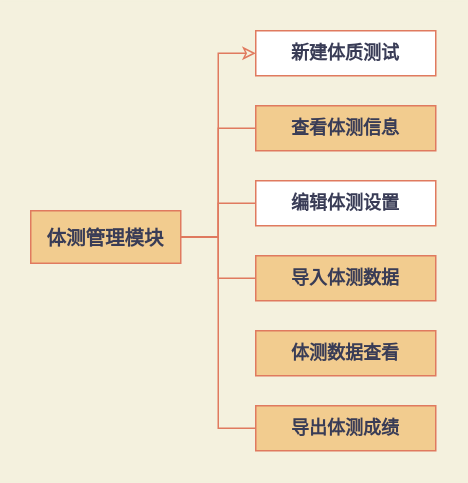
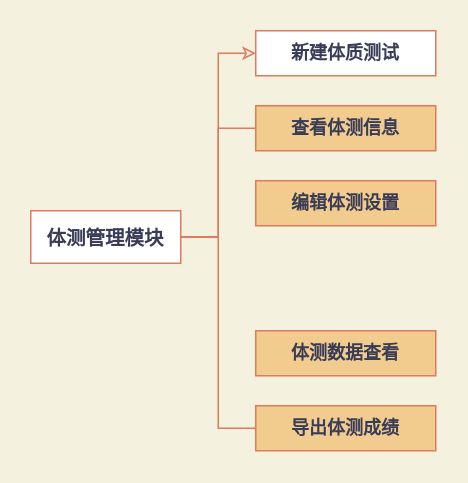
(238, 203) -> none
(346, 203) -> (346, 203)
(106, 237) -> (106, 237)
(239, 278) -> none
(346, 278) -> none
